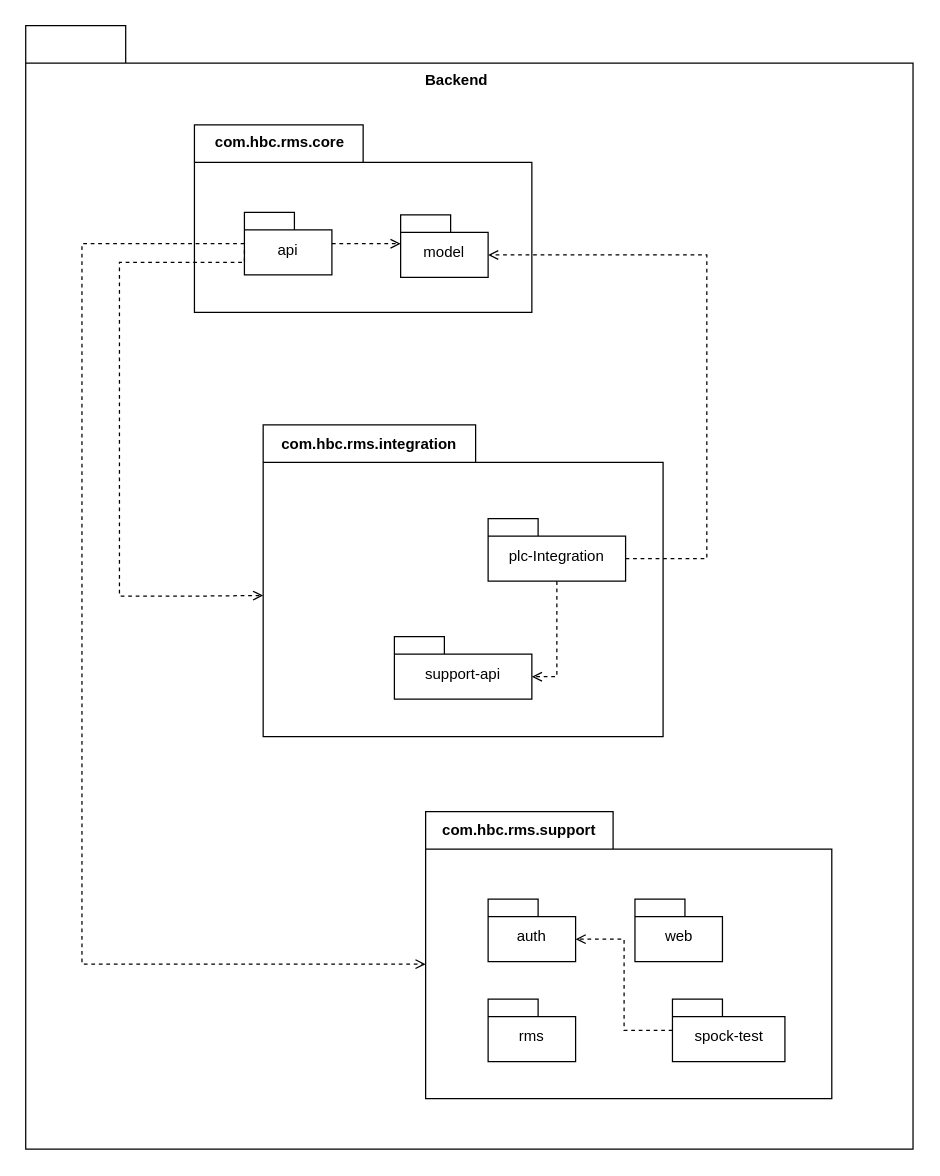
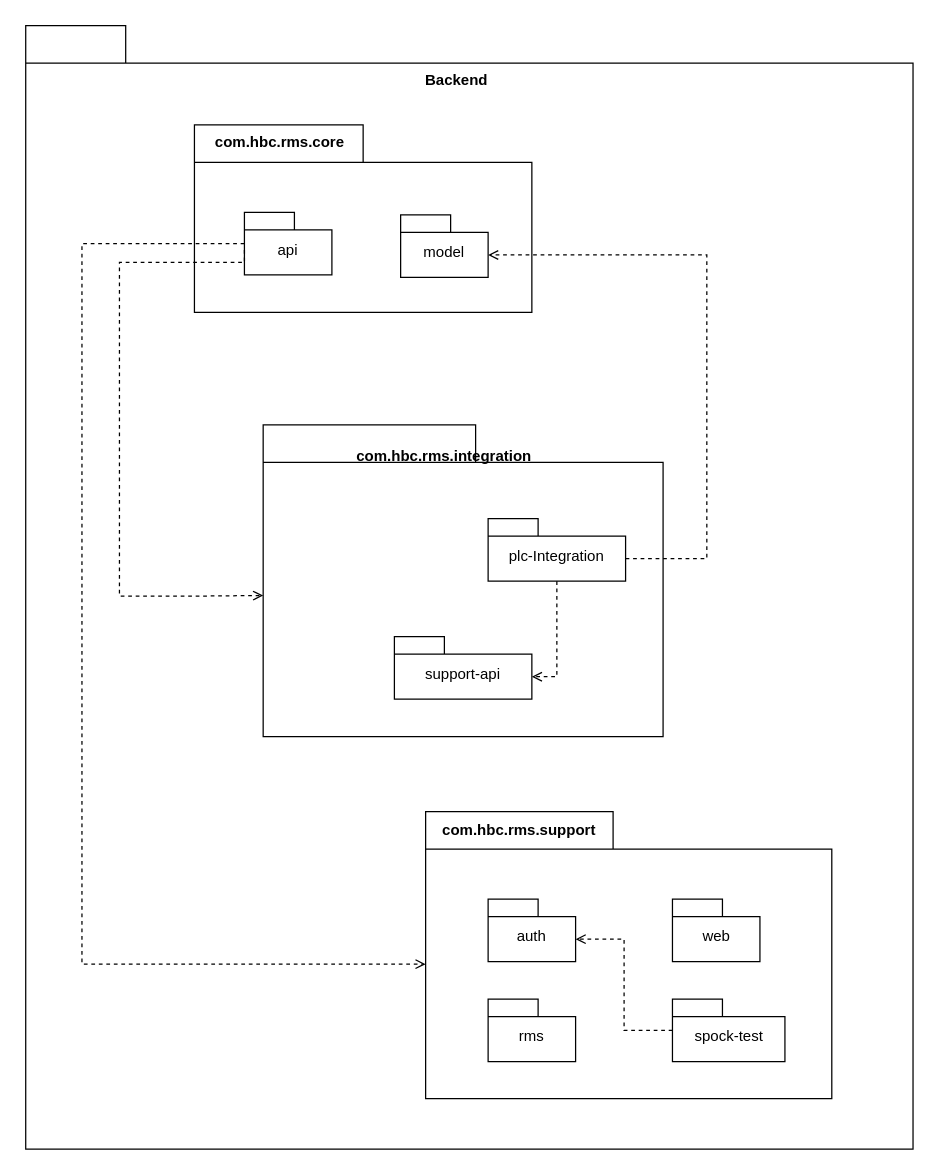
(364, 244) -> none
(369, 444) -> (444, 456)
(679, 931) -> (716, 931)
